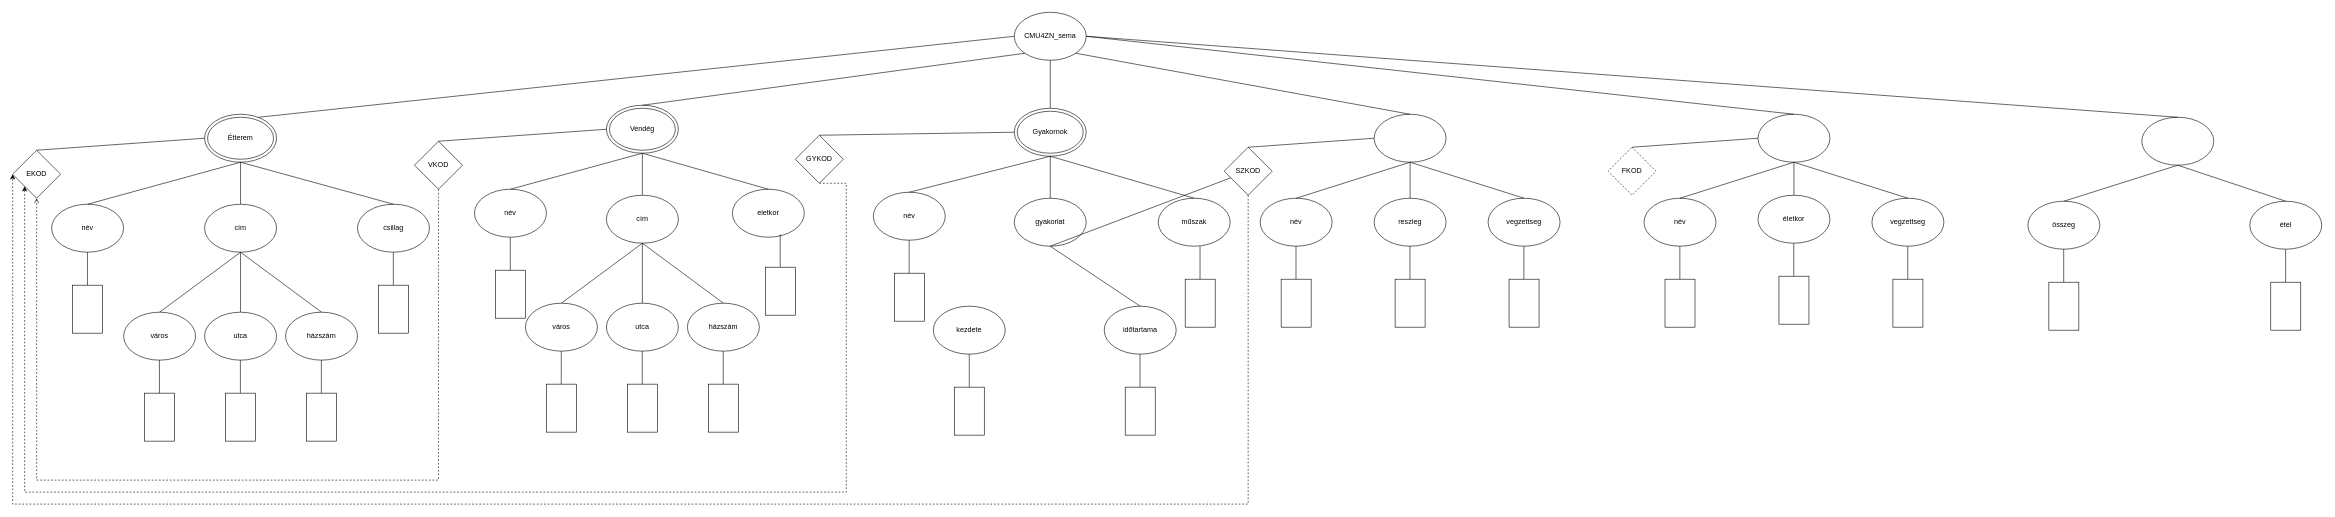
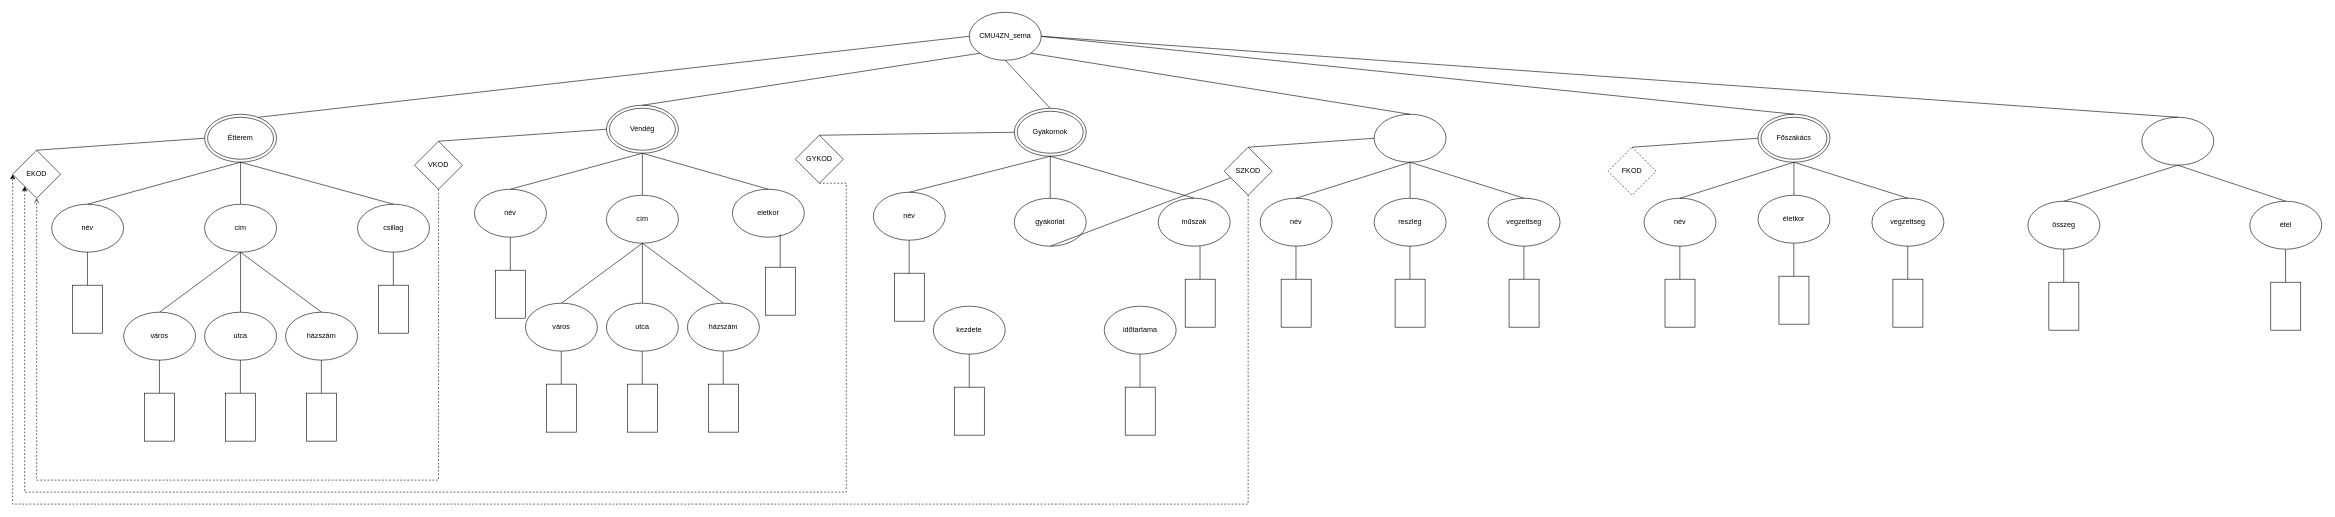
(1050, 36) -> (1005, 36)
none -> (1794, 138)
(1096, 277) -> none
